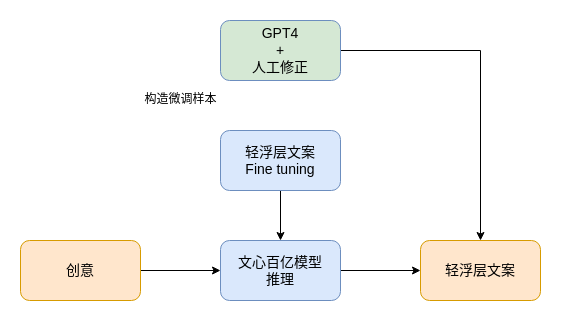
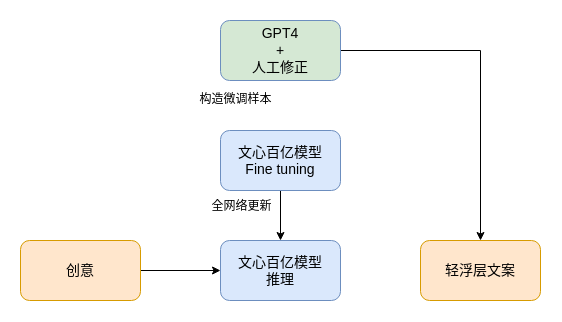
(181, 100) -> (236, 100)
(281, 161) -> (281, 161)
none -> (242, 207)
(377, 271) -> none
